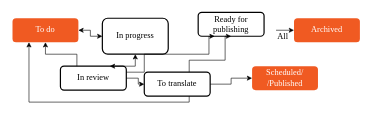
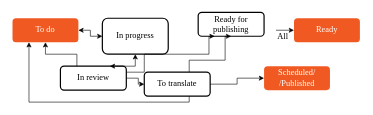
(327, 30) -> (327, 30)
(285, 78) -> (297, 78)
